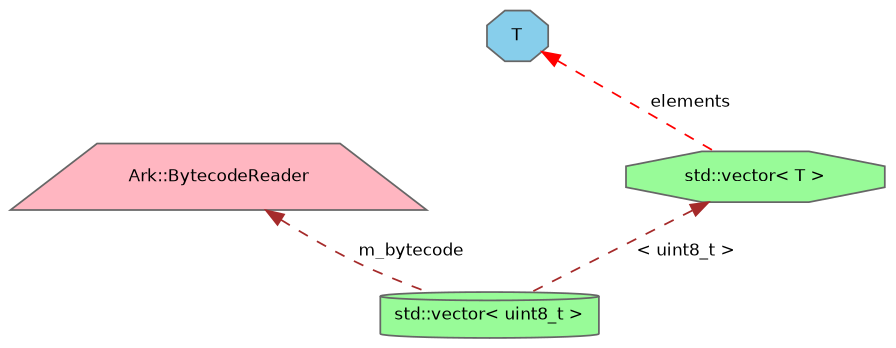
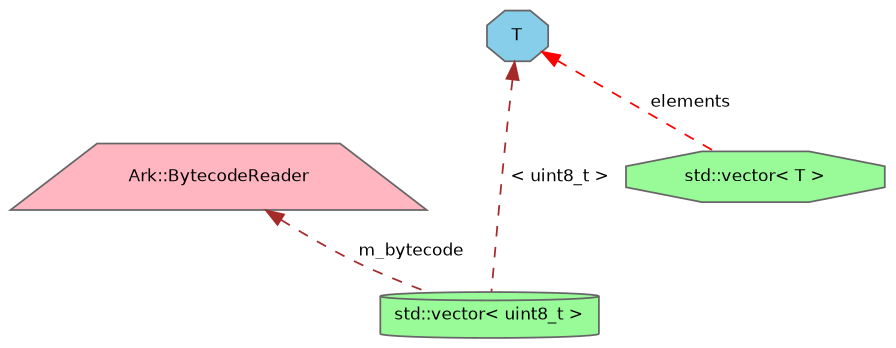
(612, 251) -> (501, 186)
